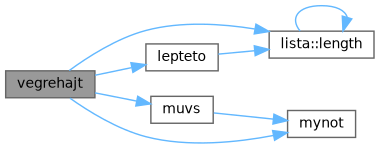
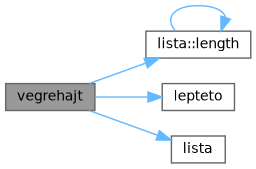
(236, 52) -> none
(182, 110) -> none
(322, 124) -> (198, 149)
